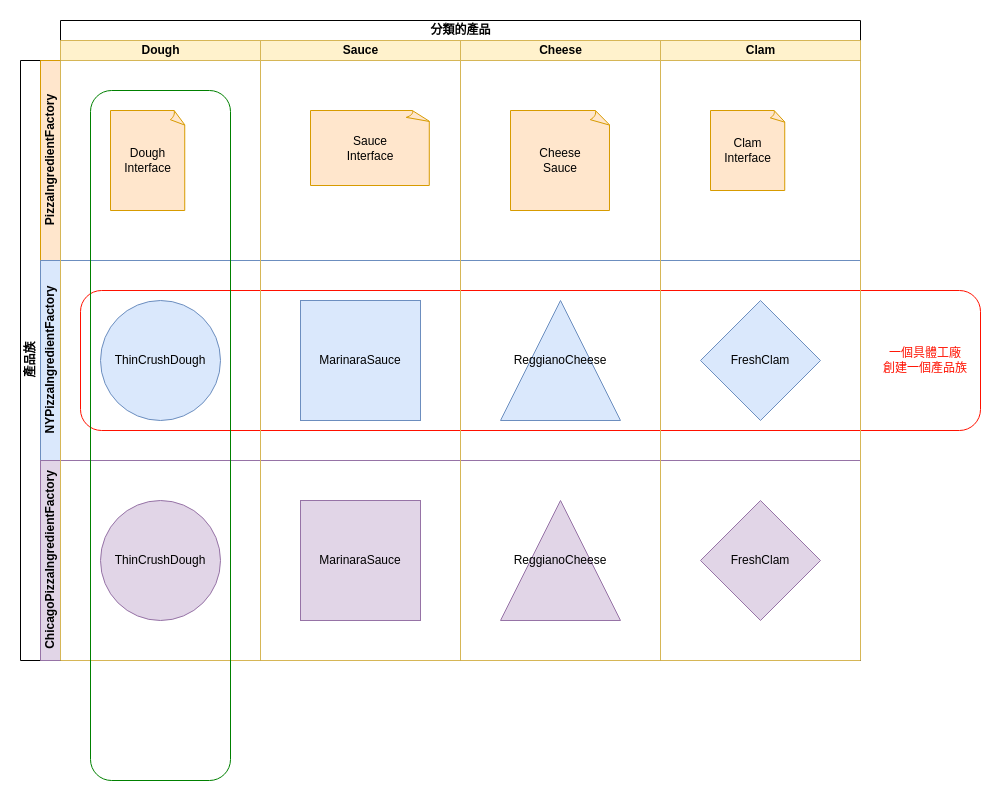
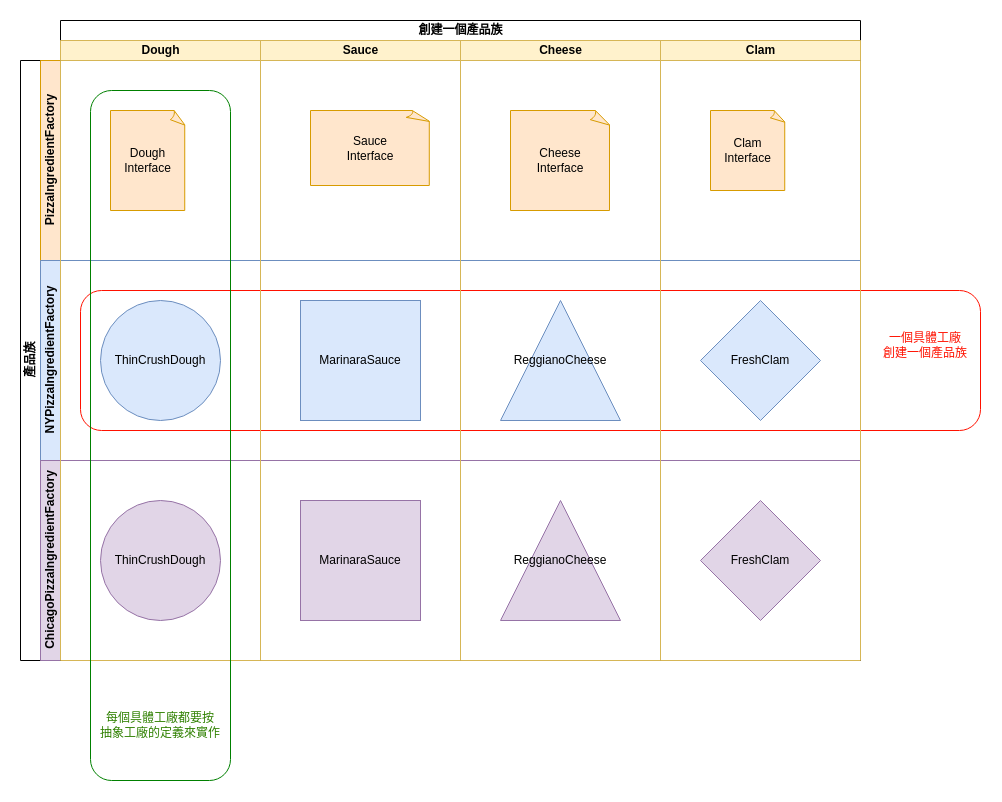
(461, 31) -> (461, 31)
(561, 161) -> (561, 161)
(926, 361) -> (926, 346)
none -> (161, 726)
